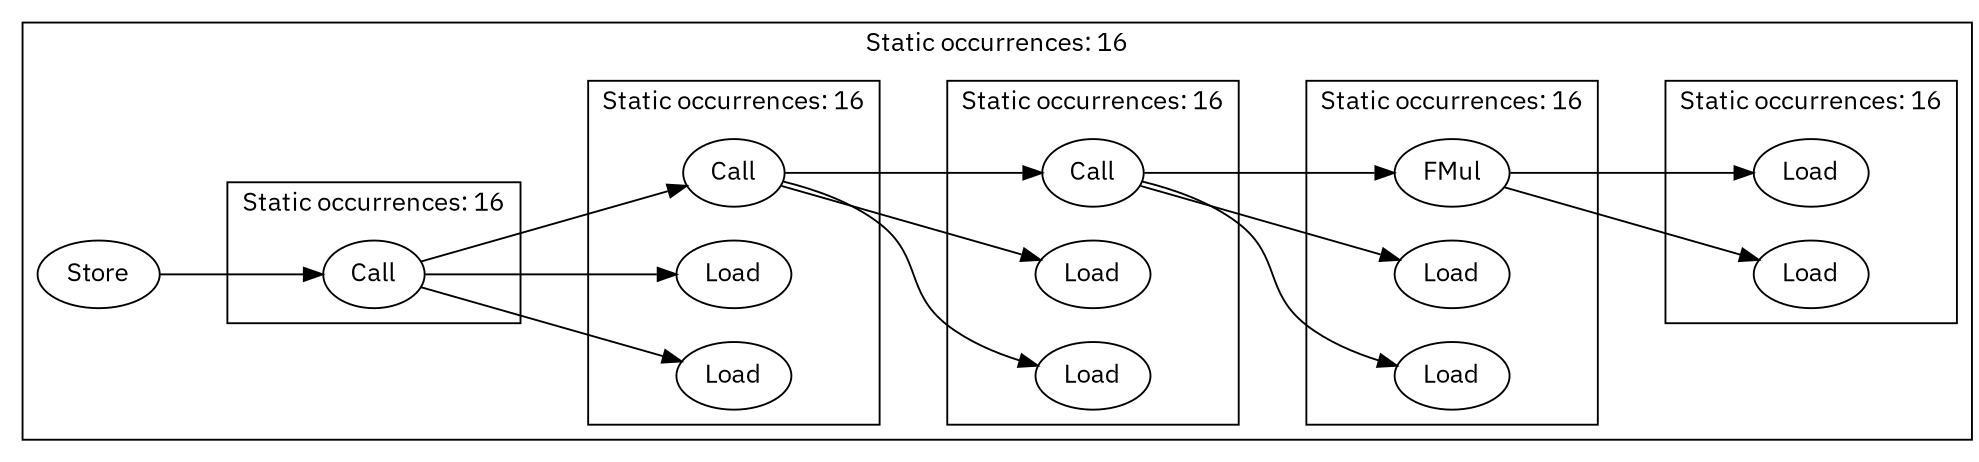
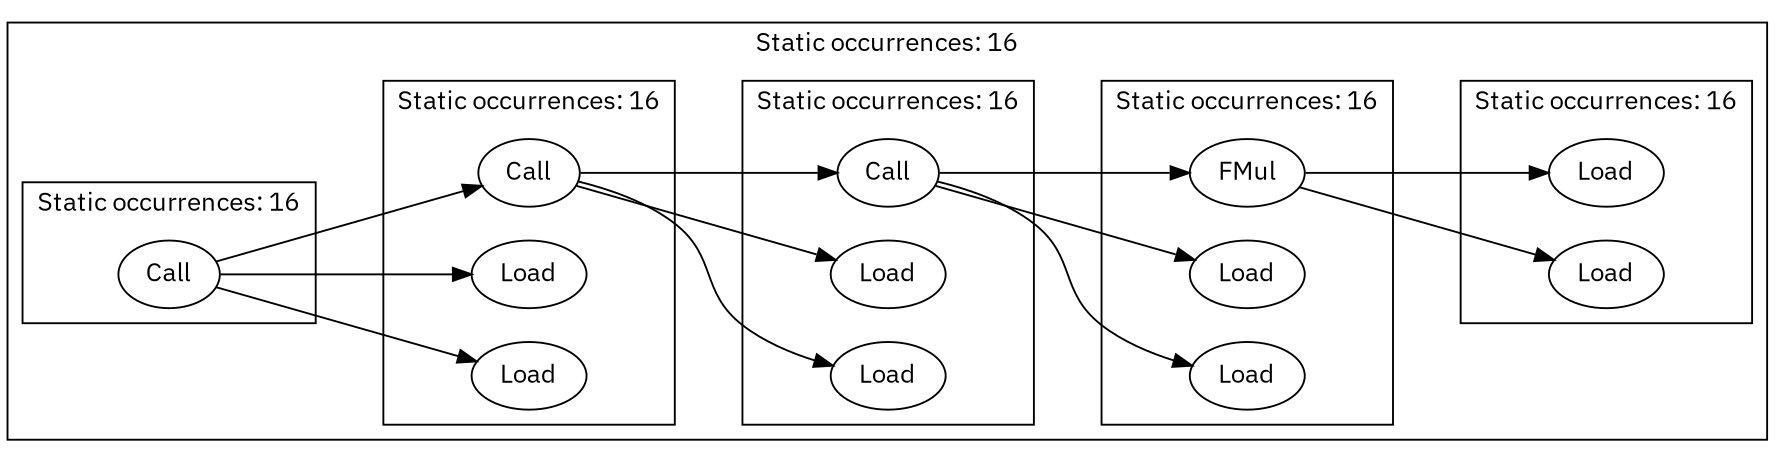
(99, 274) -> none
